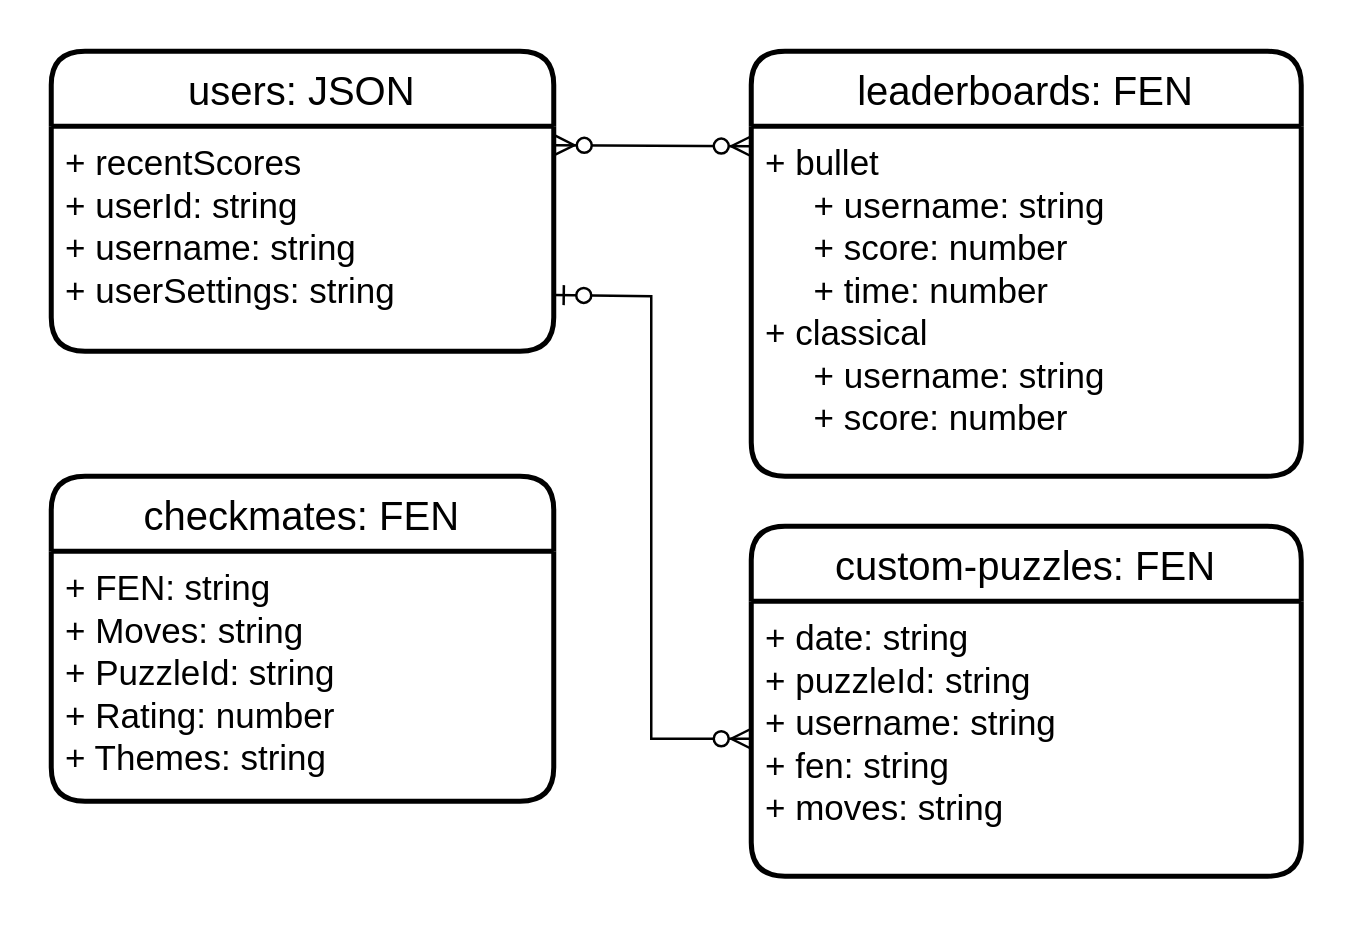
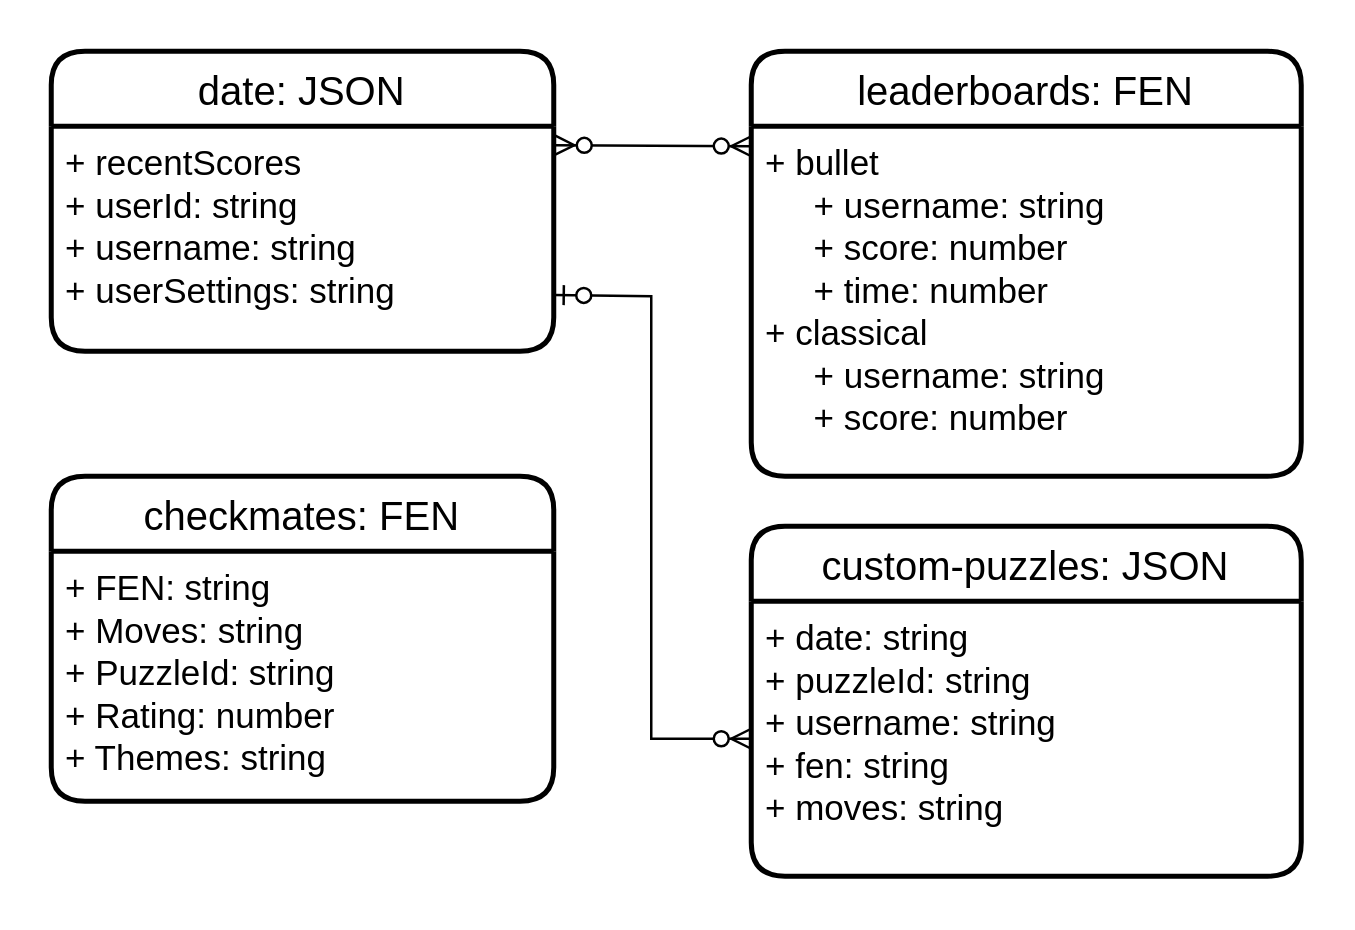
(301, 92) -> (301, 92)
(1025, 567) -> (1025, 567)
